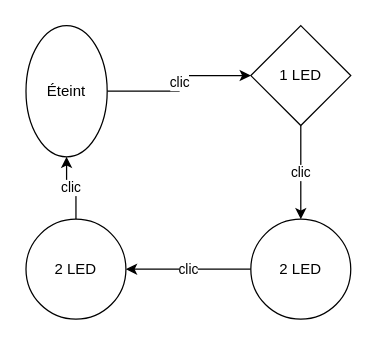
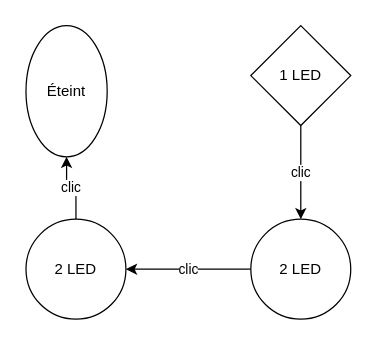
(179, 88) -> none
